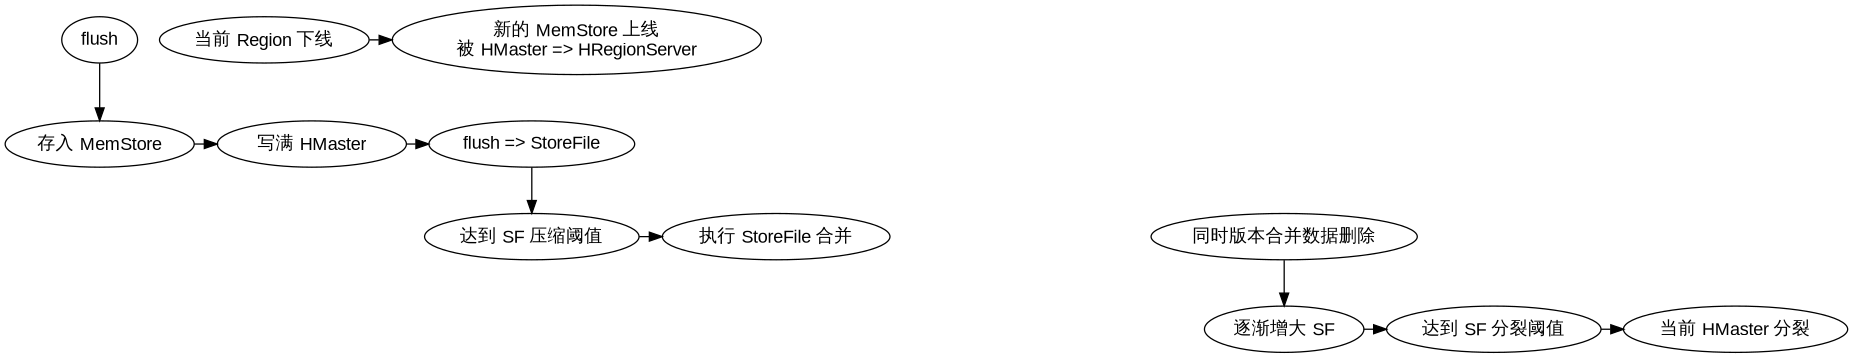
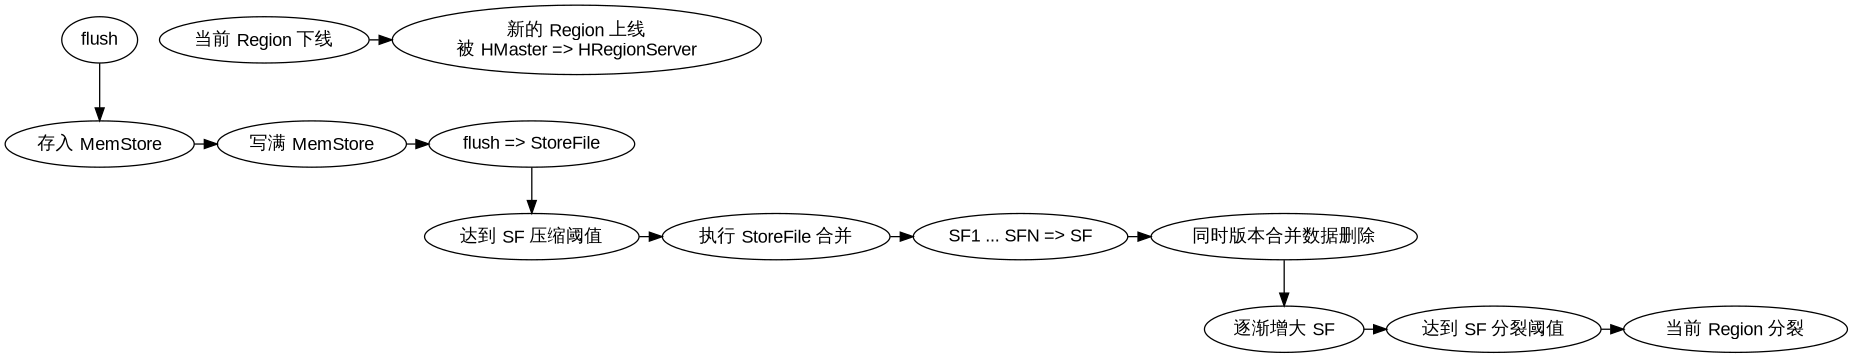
(577, 40) -> (577, 40)
(312, 144) -> (312, 144)
none -> (1021, 237)
(1736, 329) -> (1736, 329)
